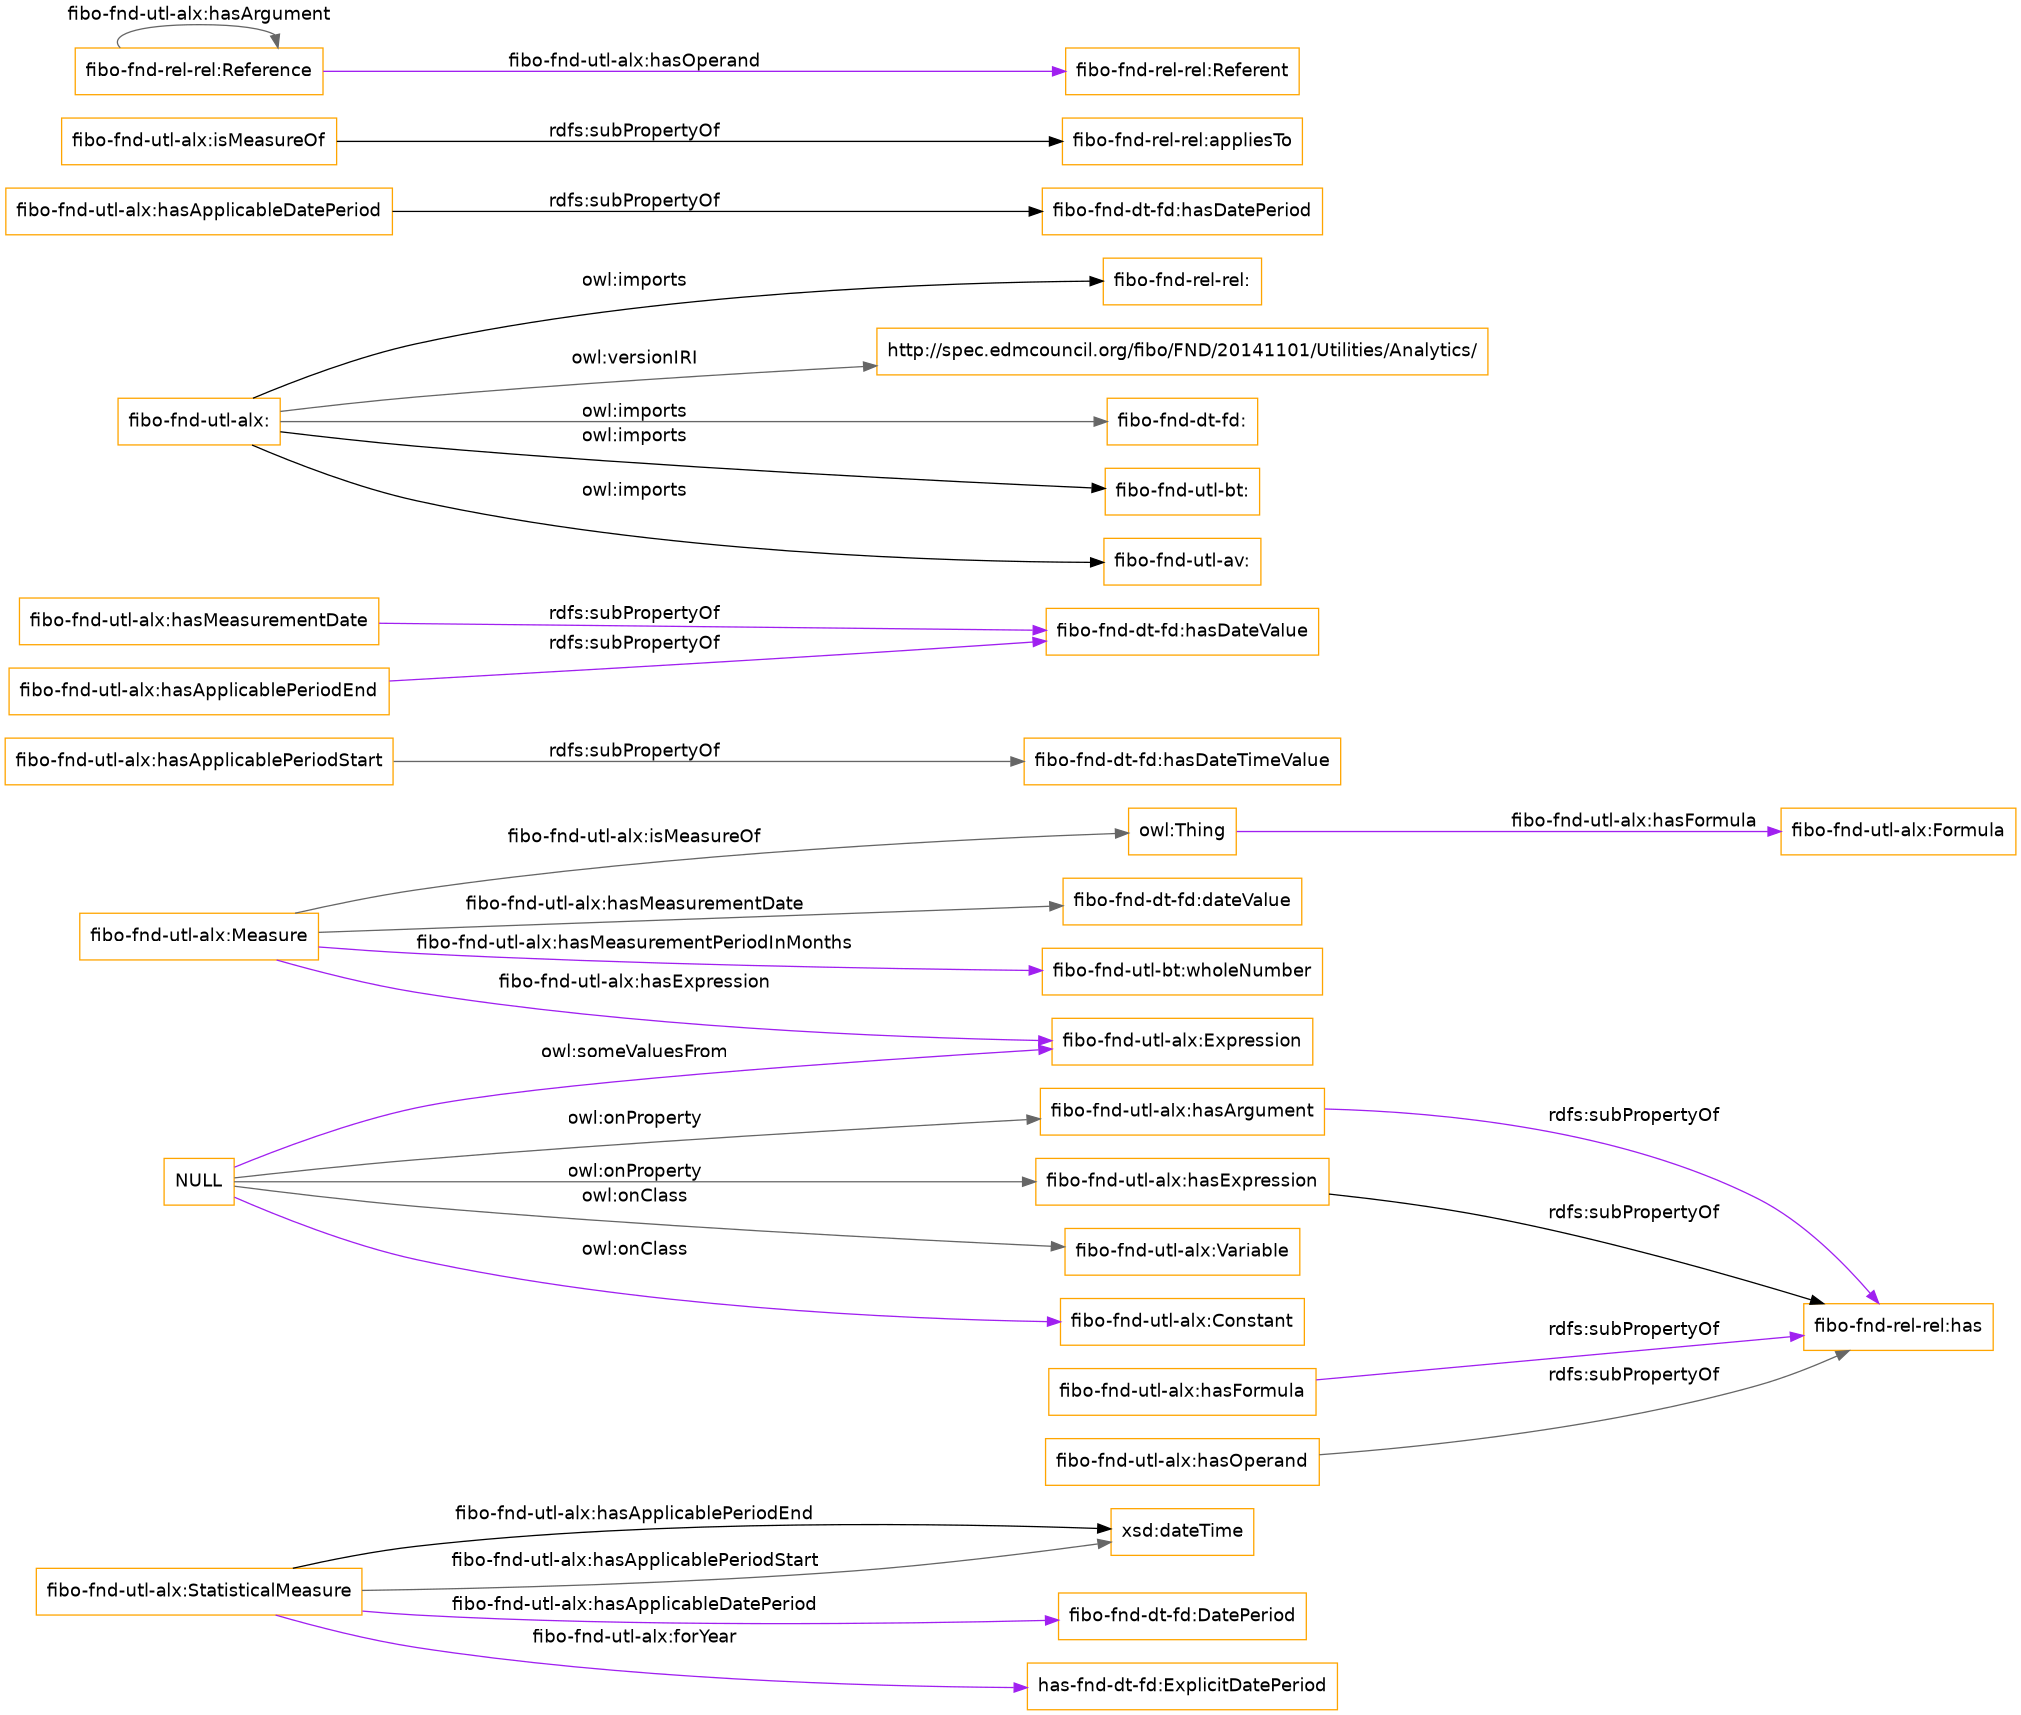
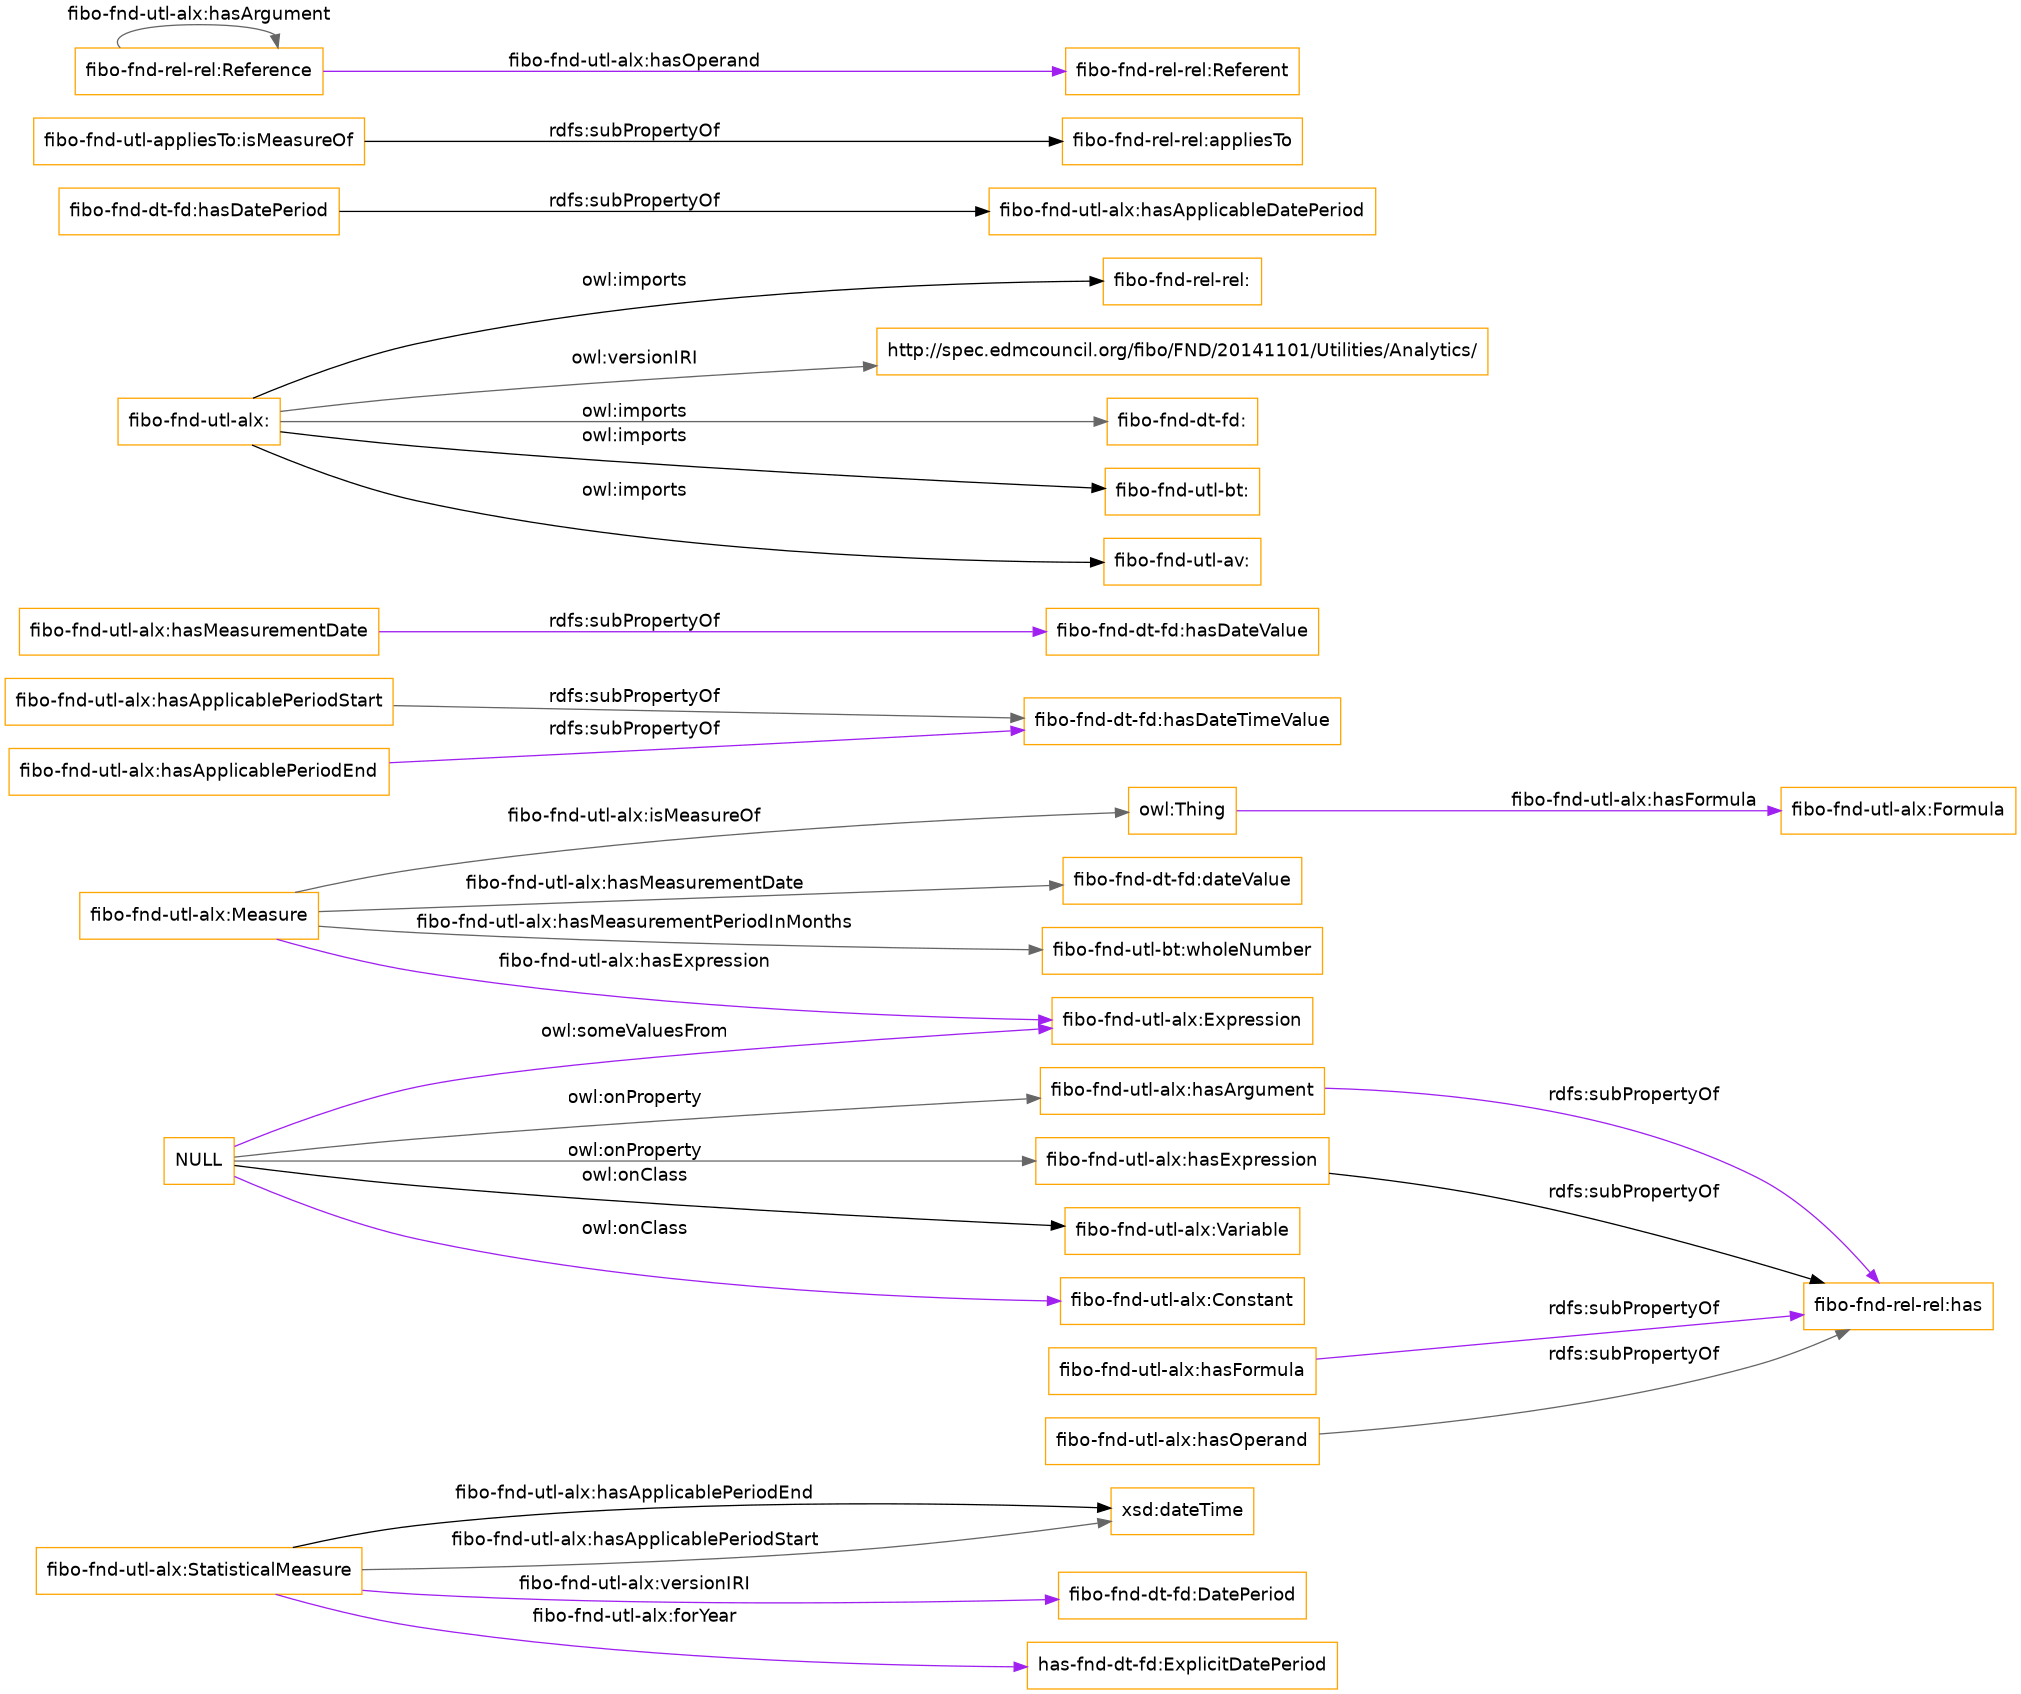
(199, 141) -> (199, 141)
(711, 211) -> (658, 211)
(711, 662) -> (700, 747)
(674, 963) -> (674, 943)
(642, 1223) -> (642, 1203)
(635, 1605) -> (635, 1585)
